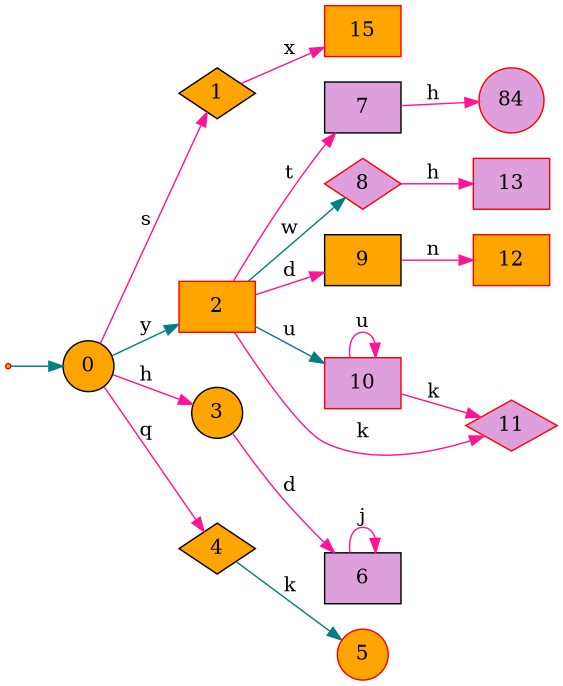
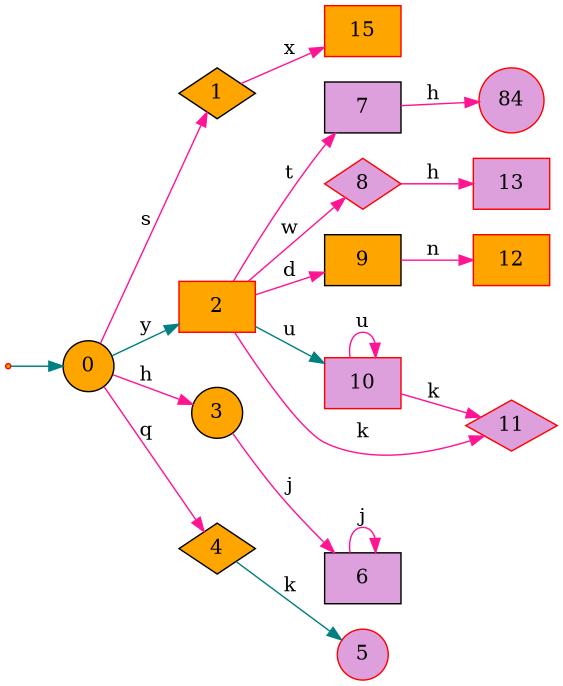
(291, 244) -> (291, 244)
(290, 486) -> (290, 486)
(363, 655) -> (363, 655)
